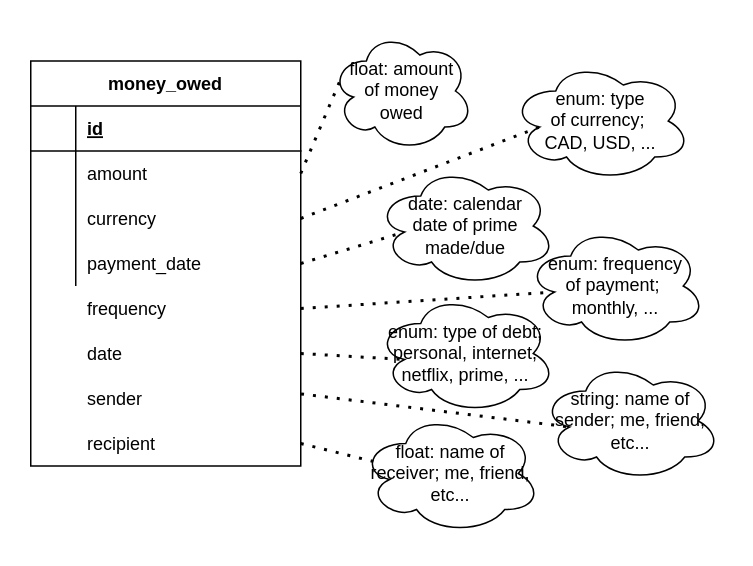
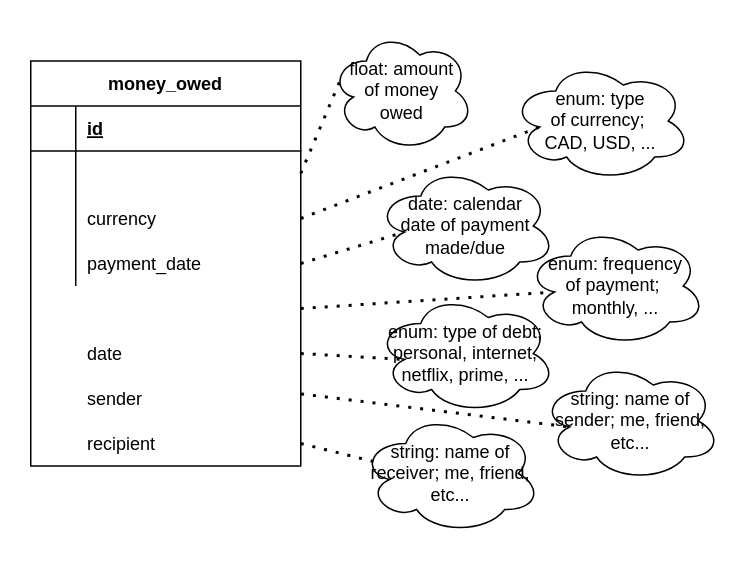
(188, 173) -> none
(466, 226) -> (466, 226)
(188, 308) -> none
(451, 473) -> (451, 473)
